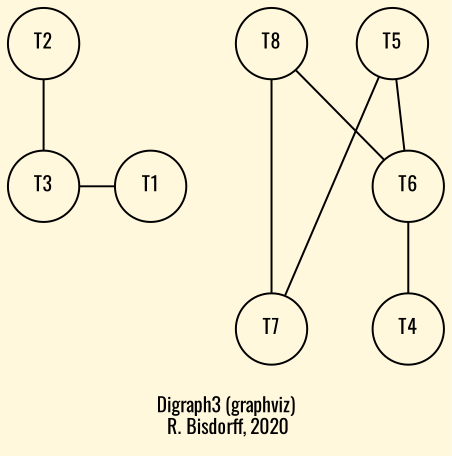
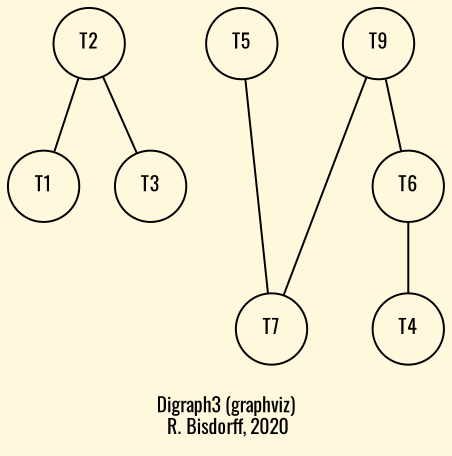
(272, 44) -> (379, 44)
(400, 115) -> none
(97, 186) -> (67, 115)
